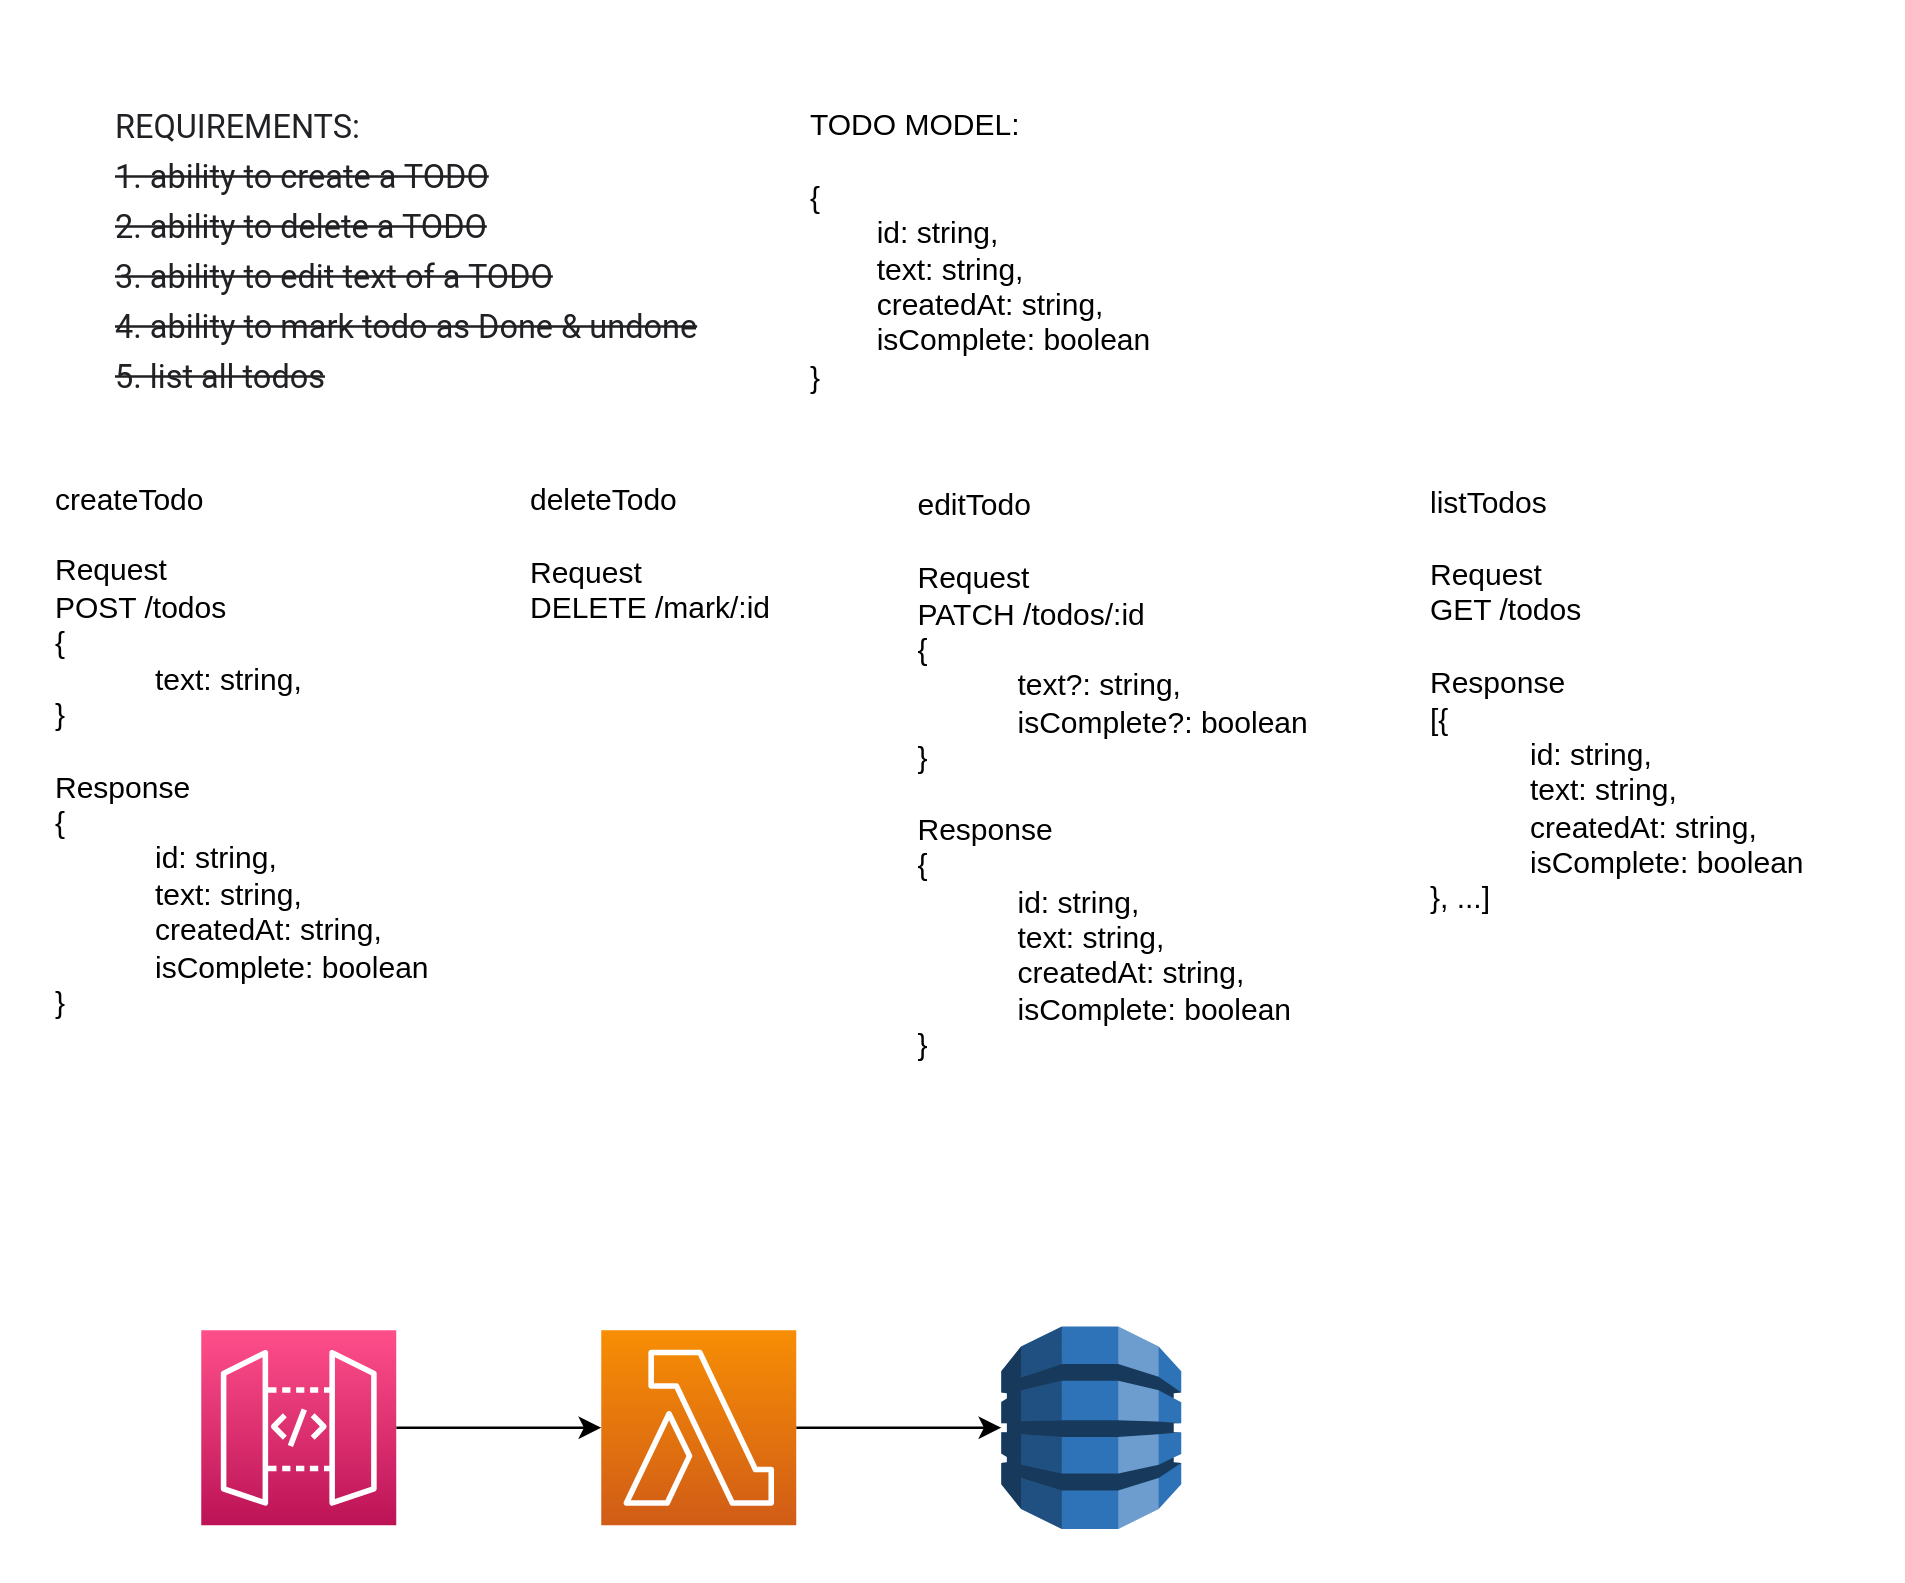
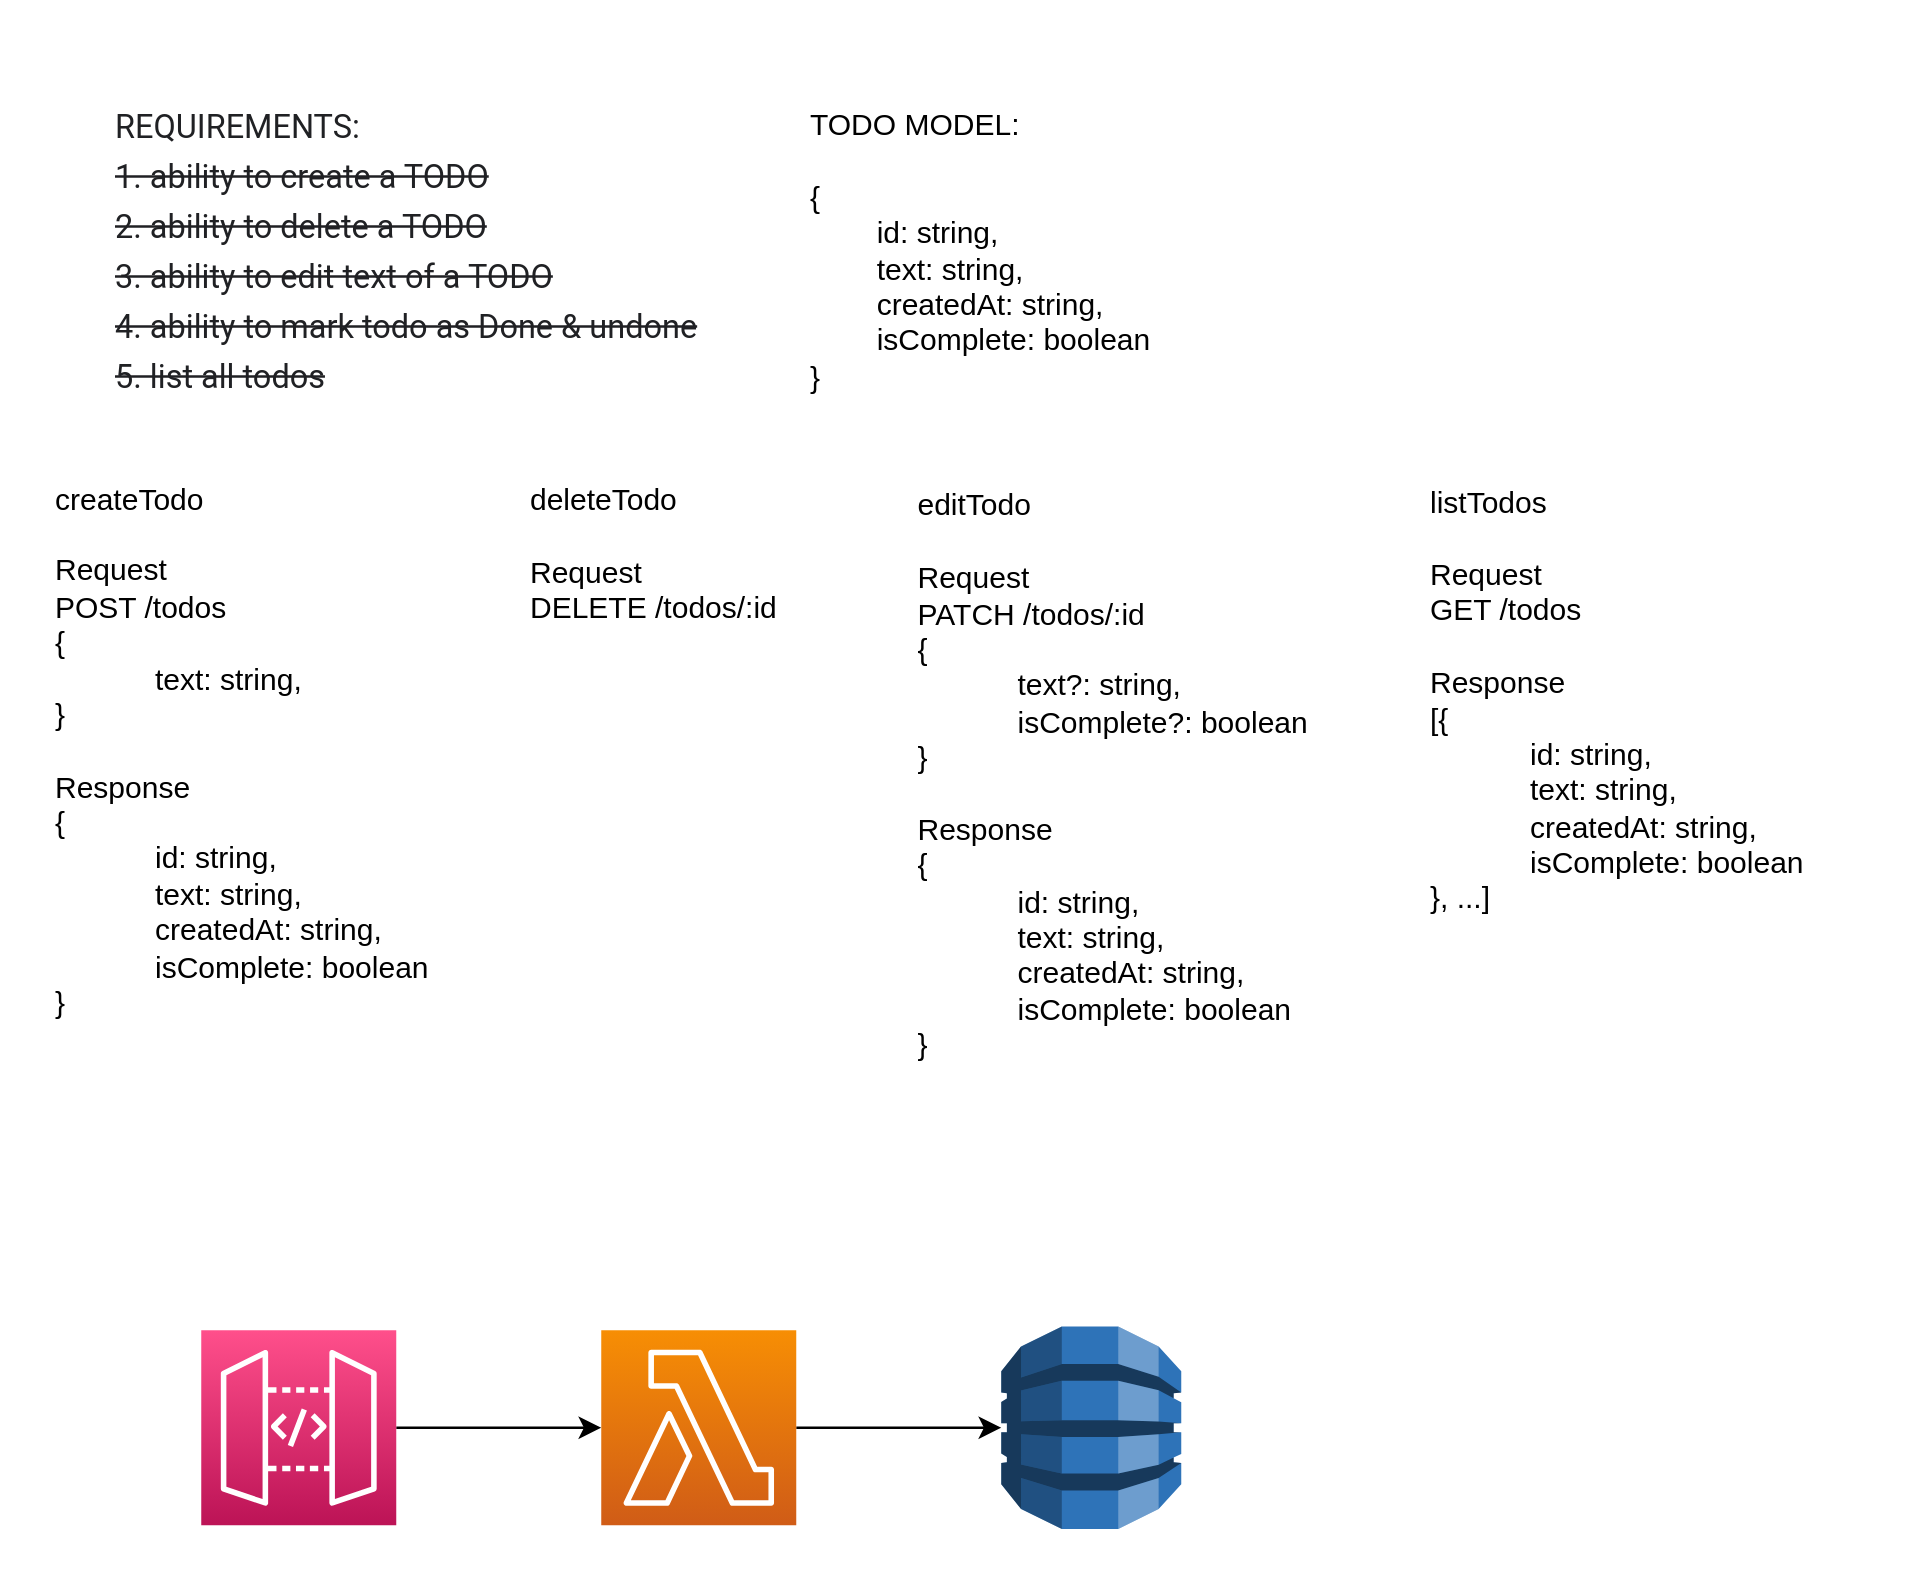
(654, 554) -> (662, 554)
